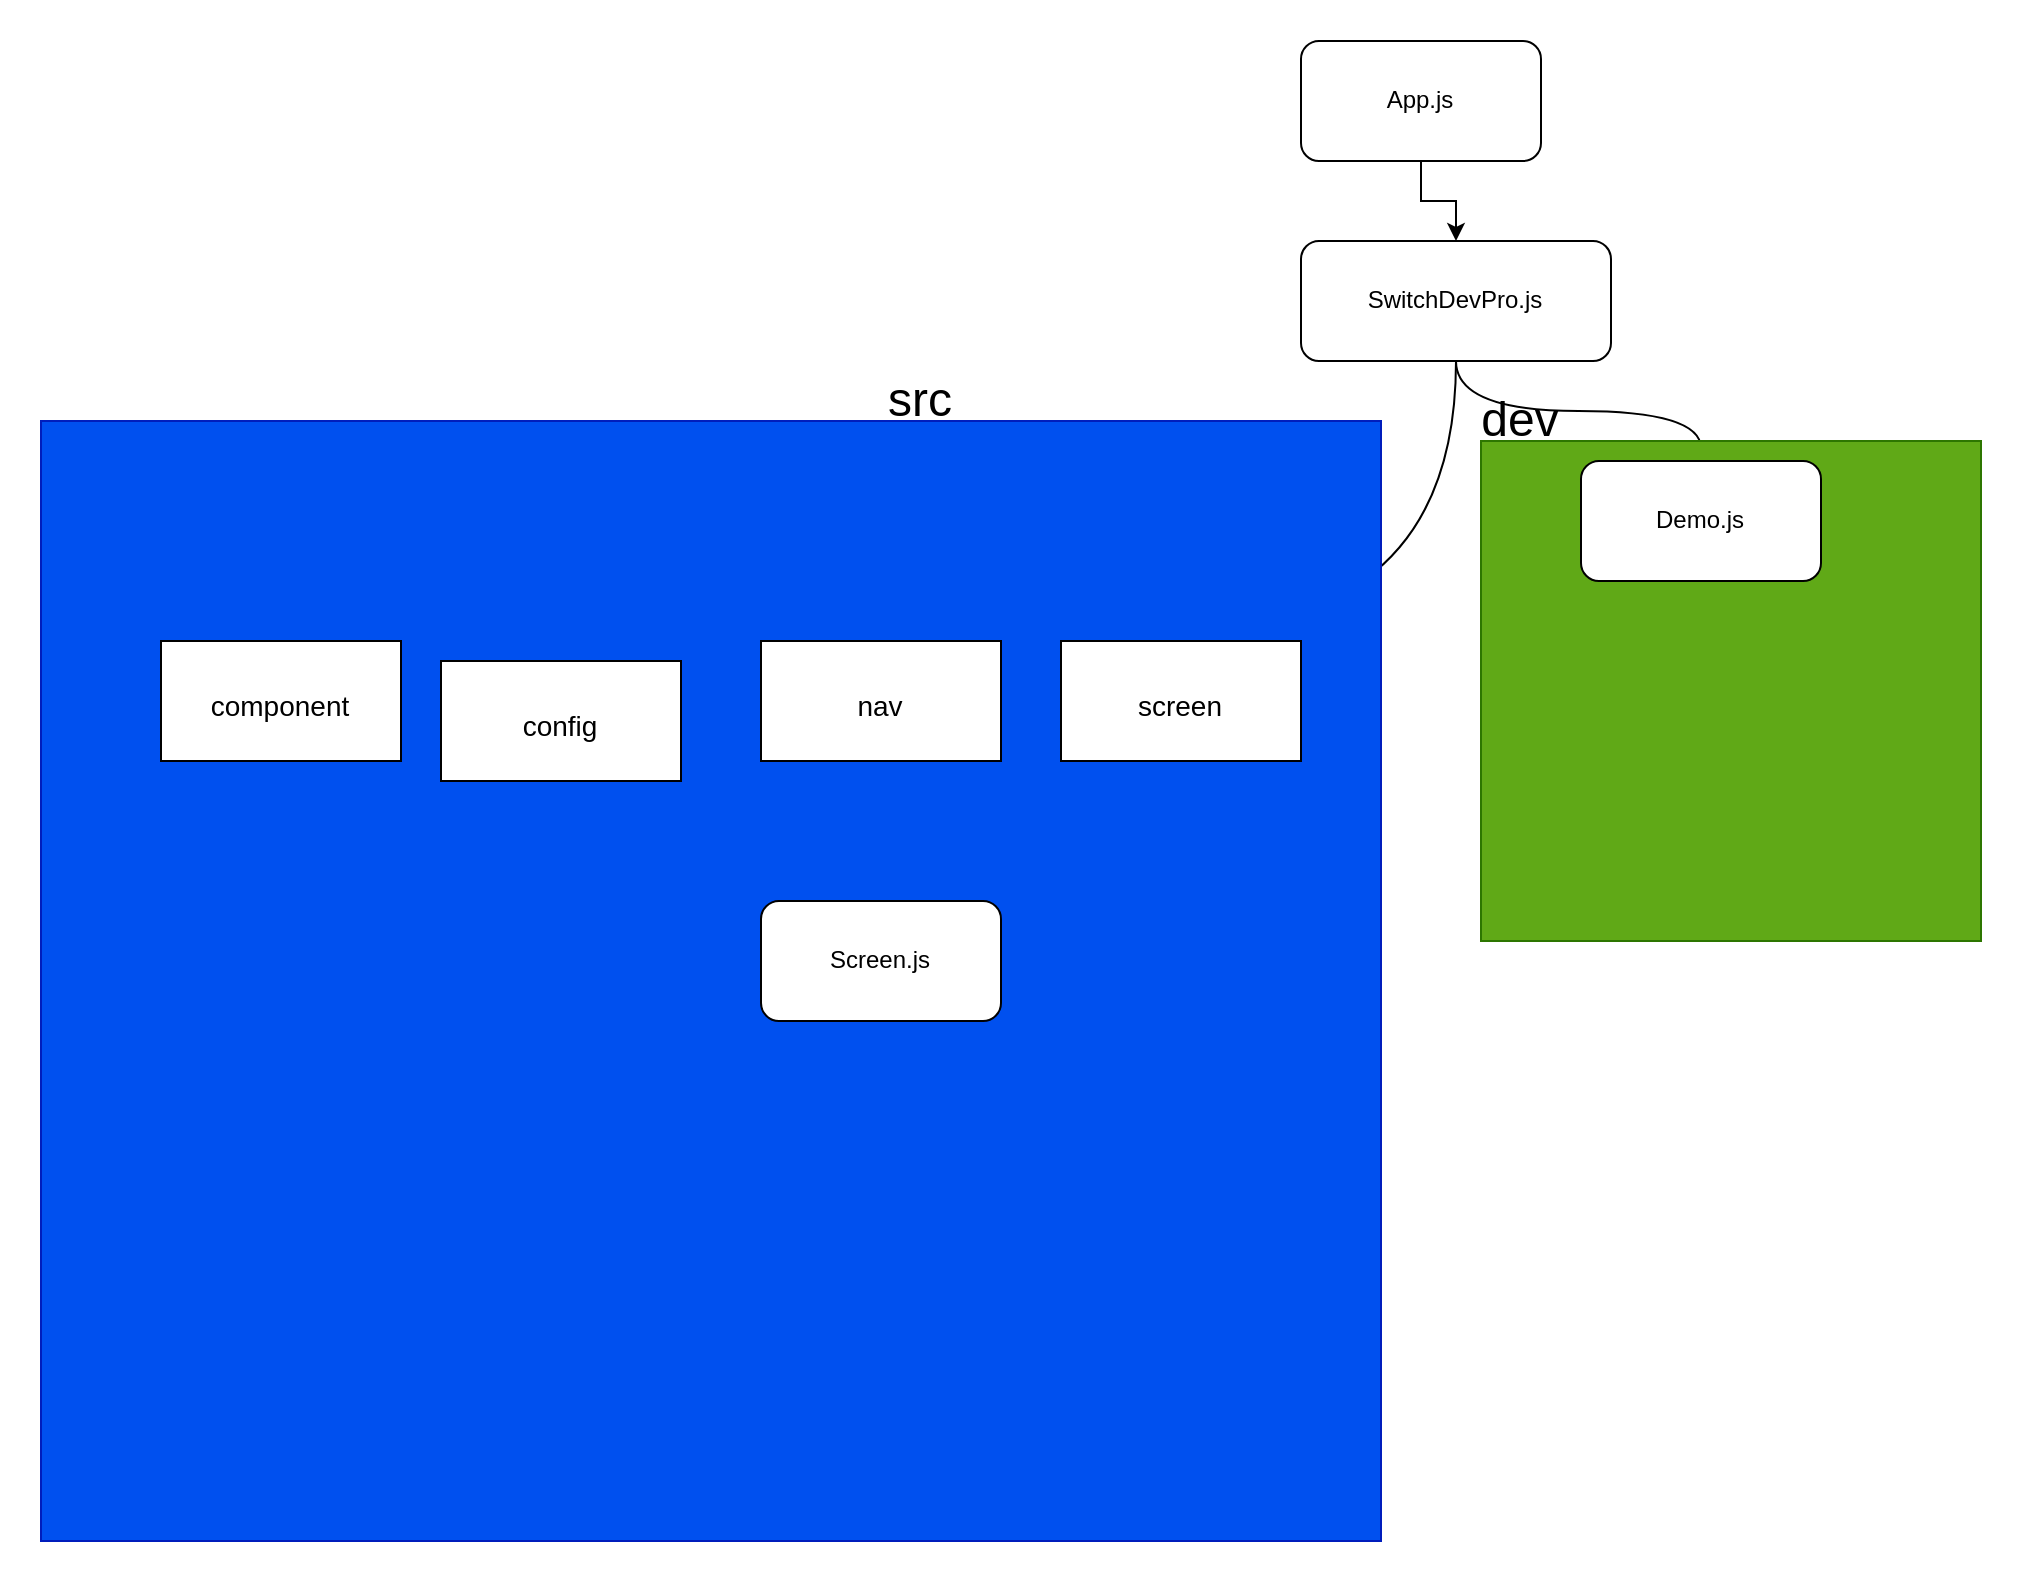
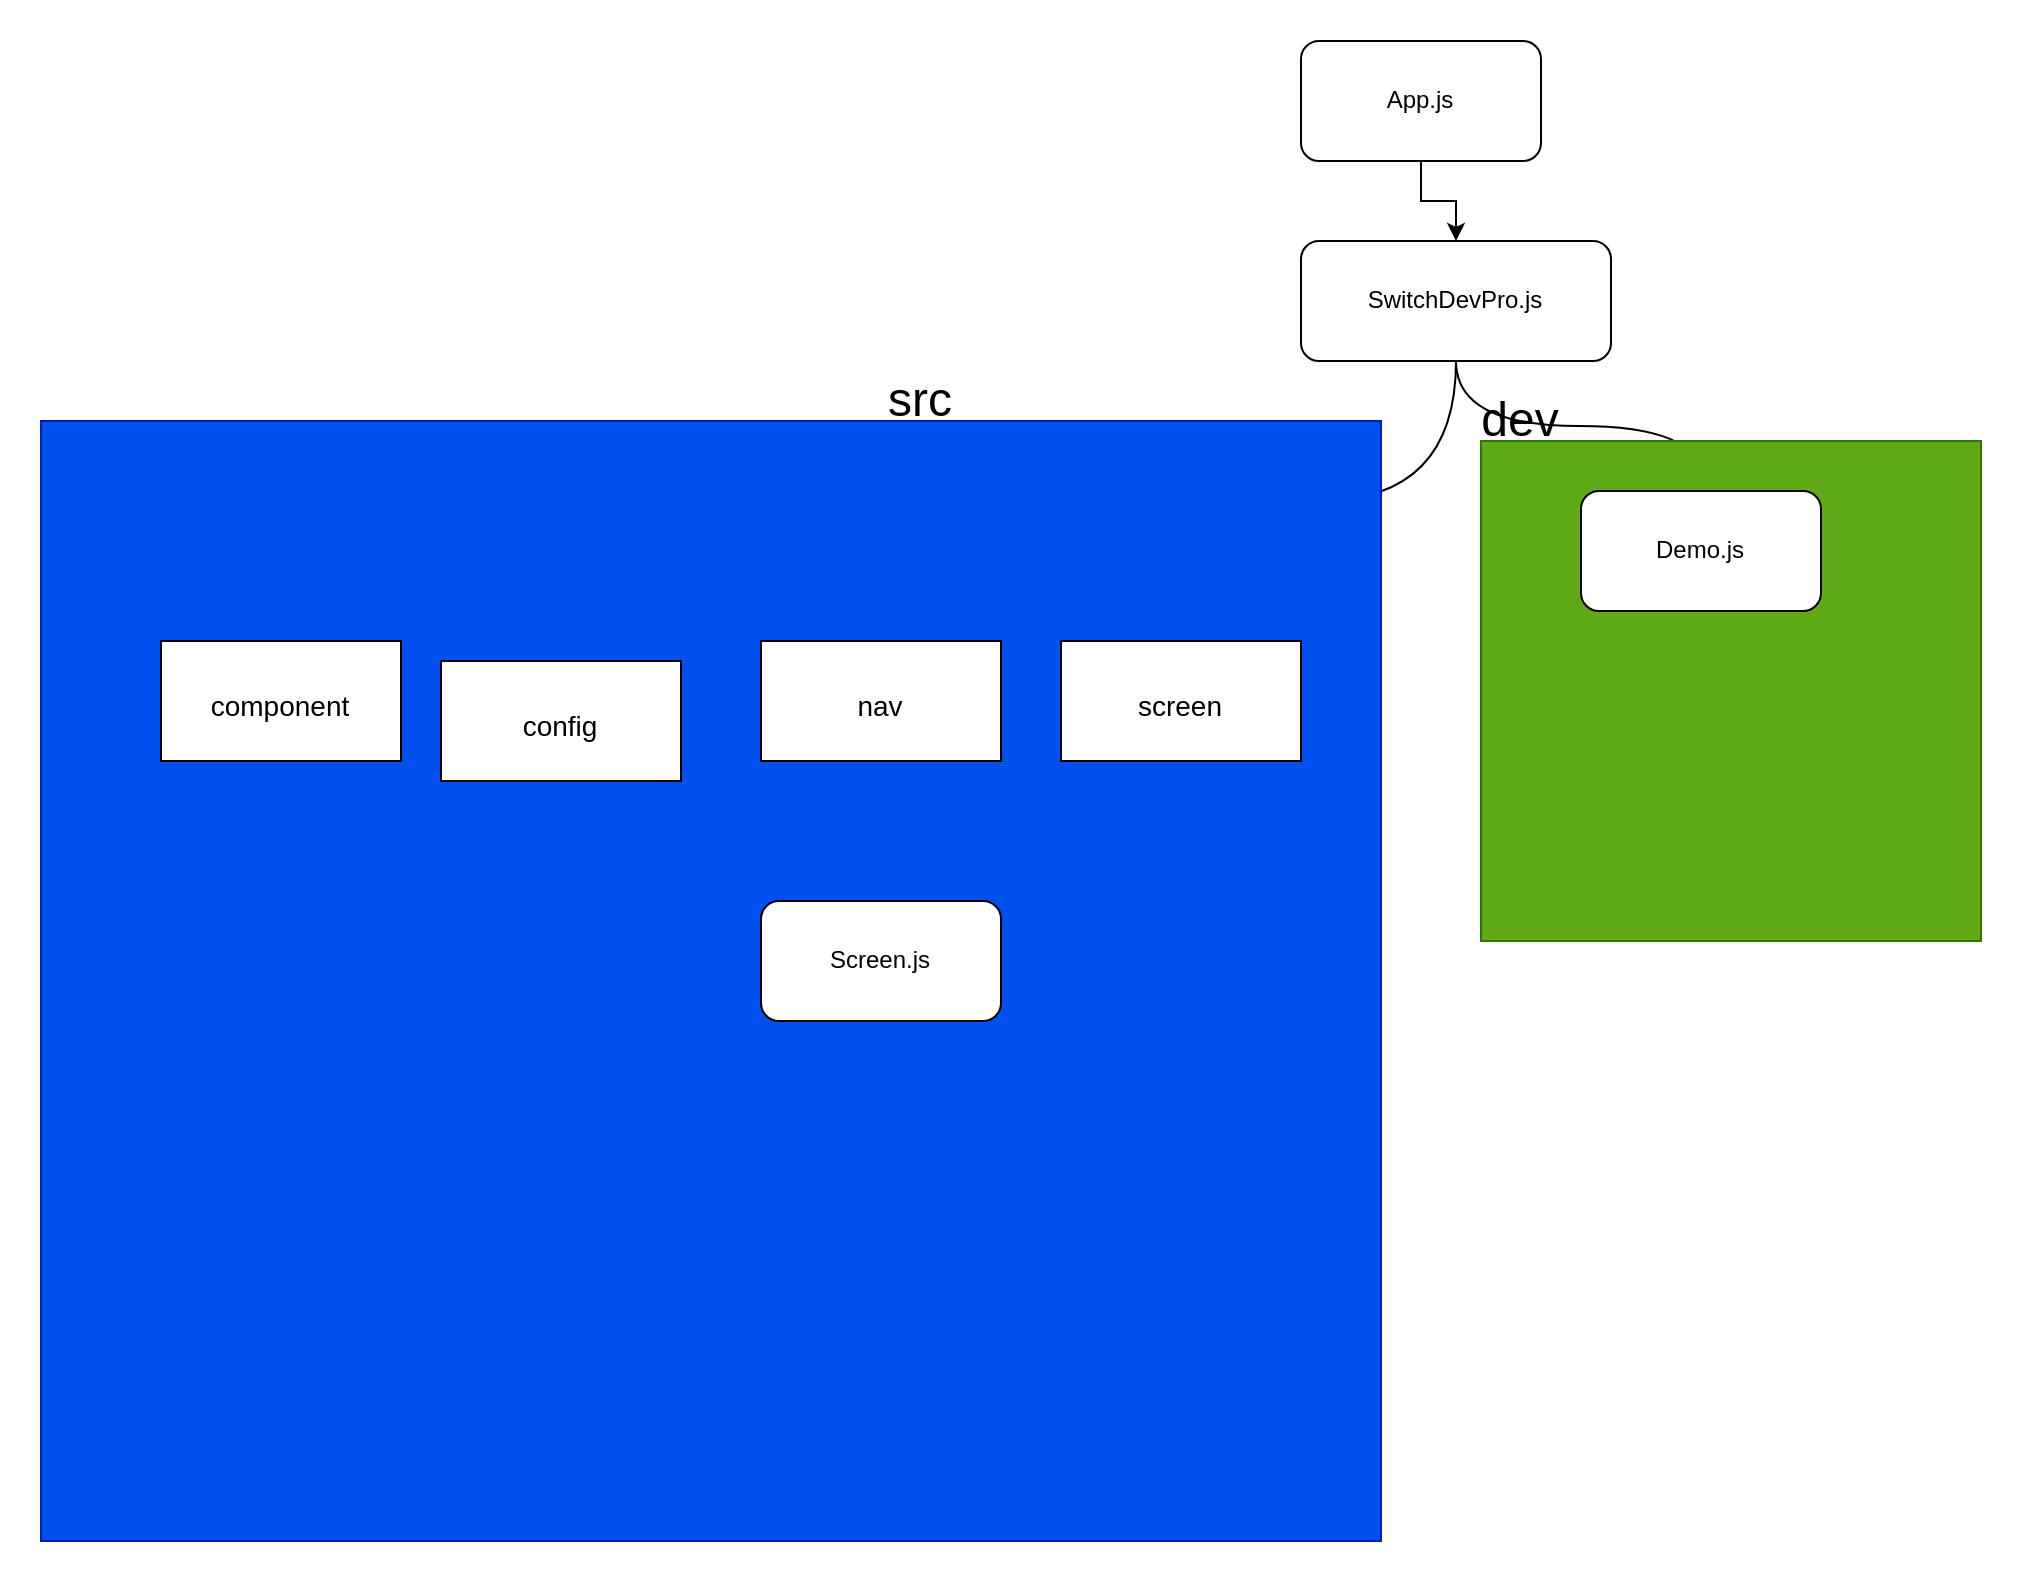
(1437, 479) -> (1436, 446)
(1701, 521) -> (1701, 551)
